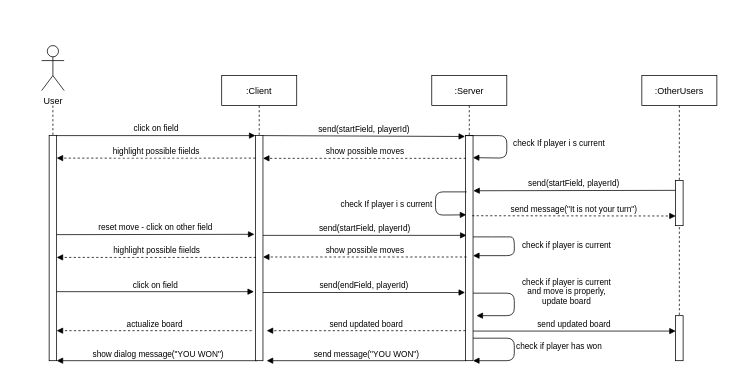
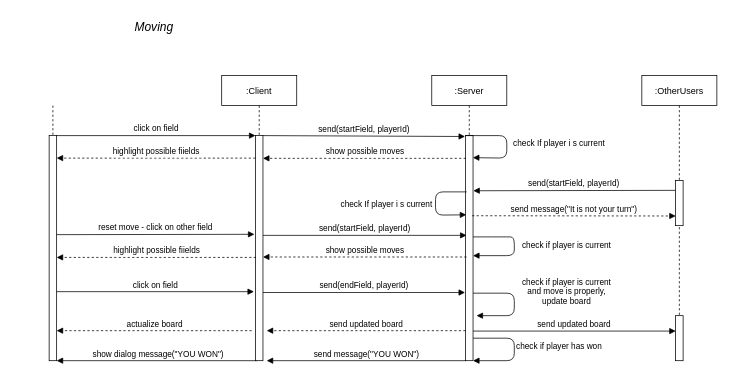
none -> (154, 27)
(53, 68) -> none
